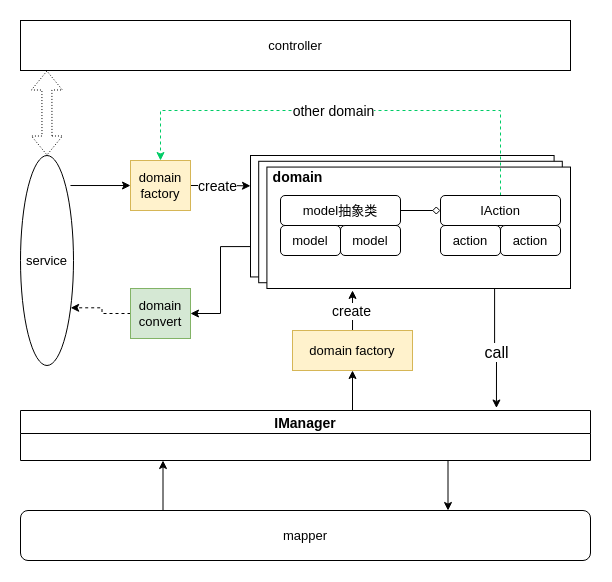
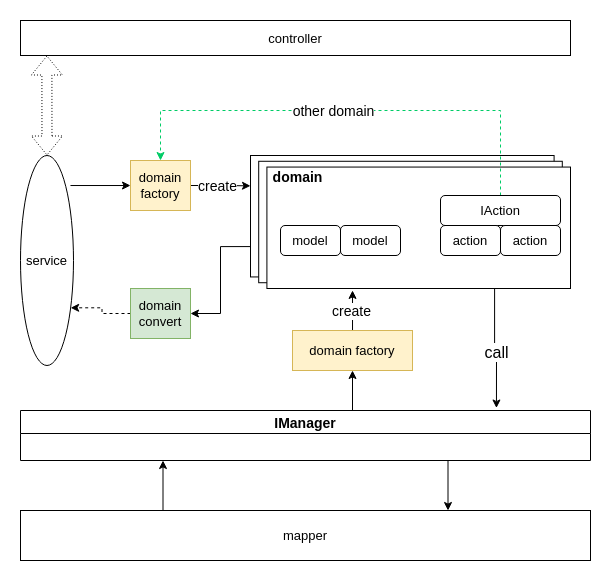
(296, 46) -> (296, 38)
(341, 211) -> none
(417, 211) -> none
(306, 536) -> (306, 536)
